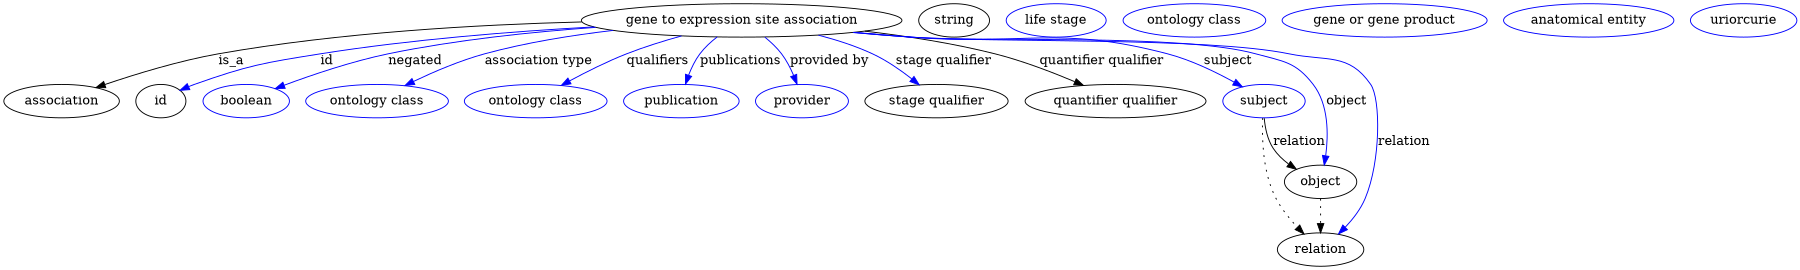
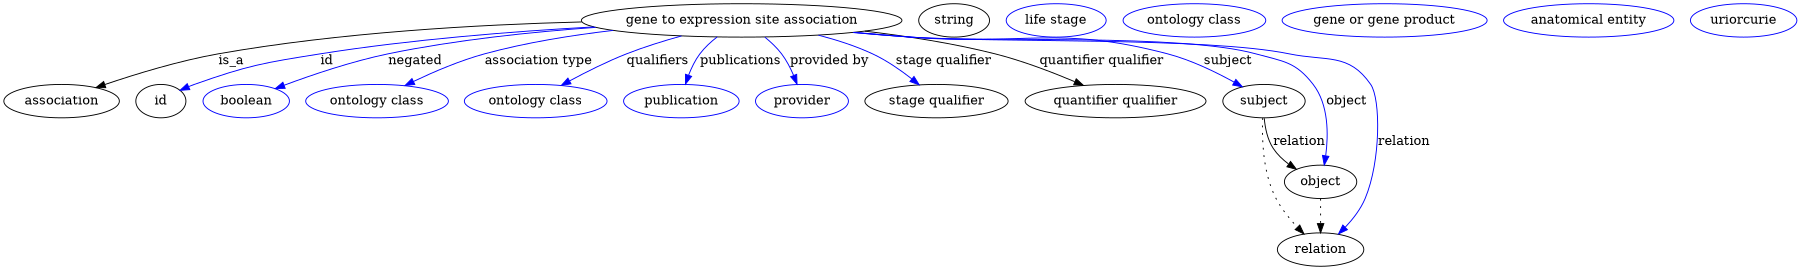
(1264, 101) -> (1264, 101)
